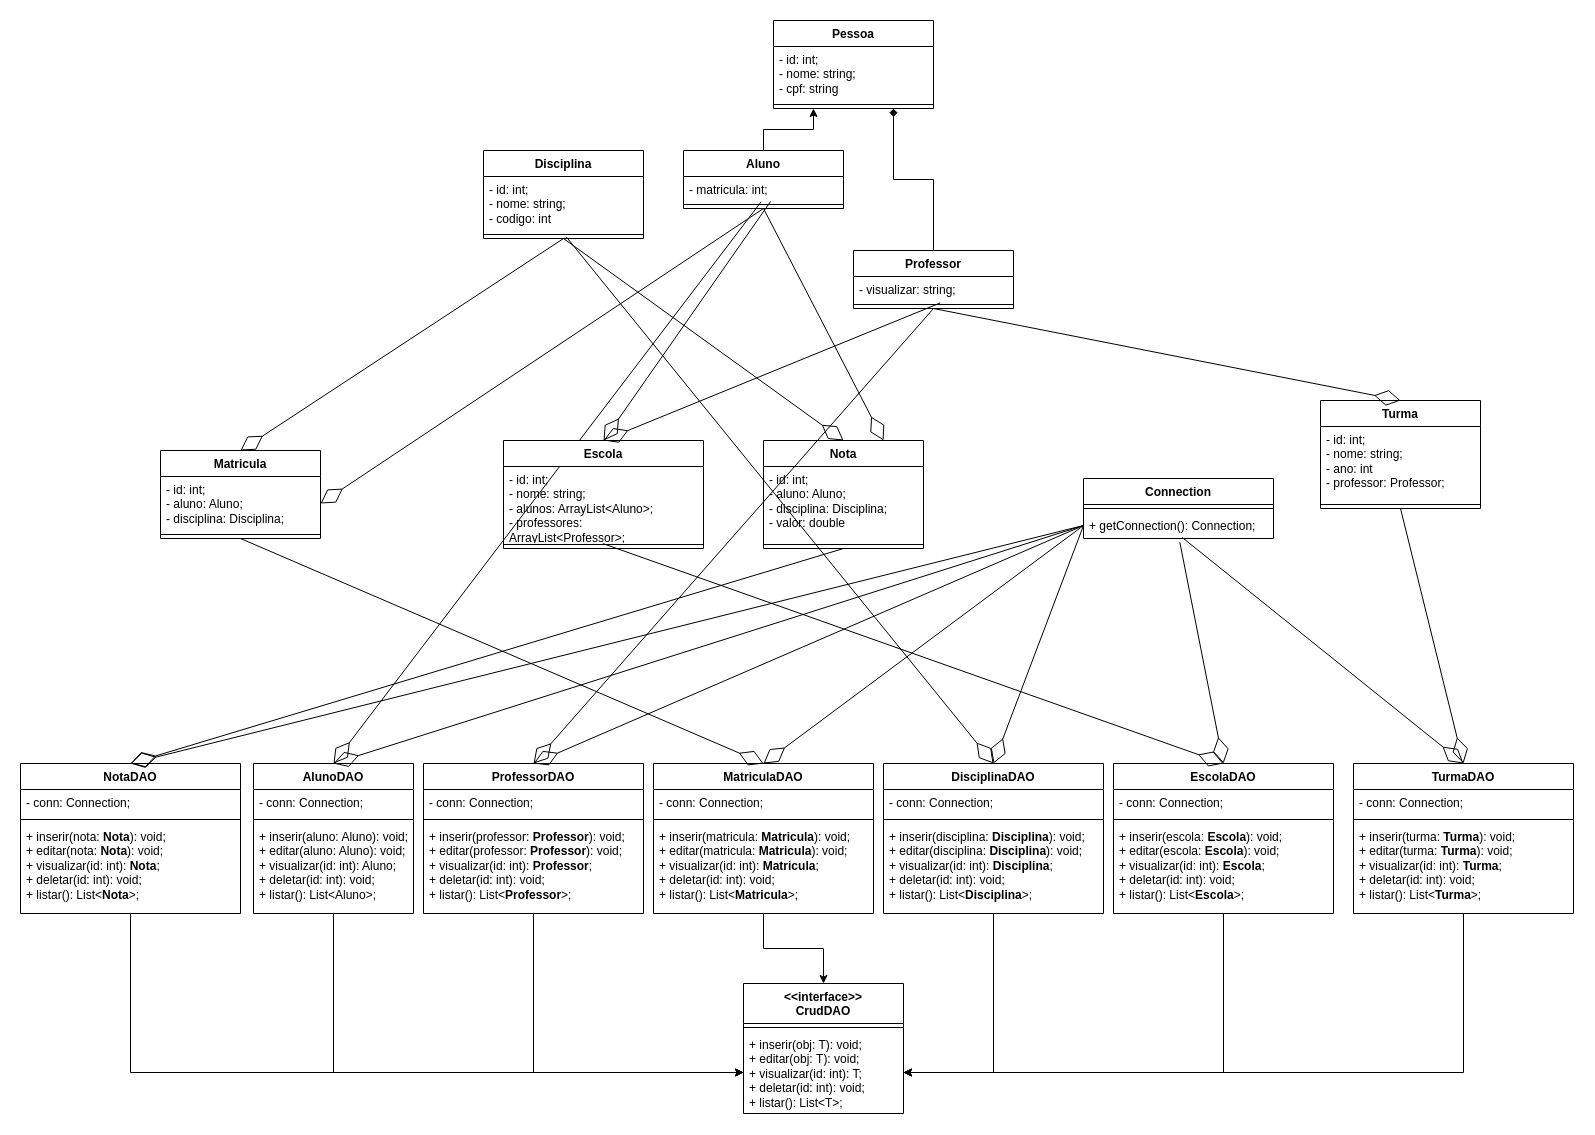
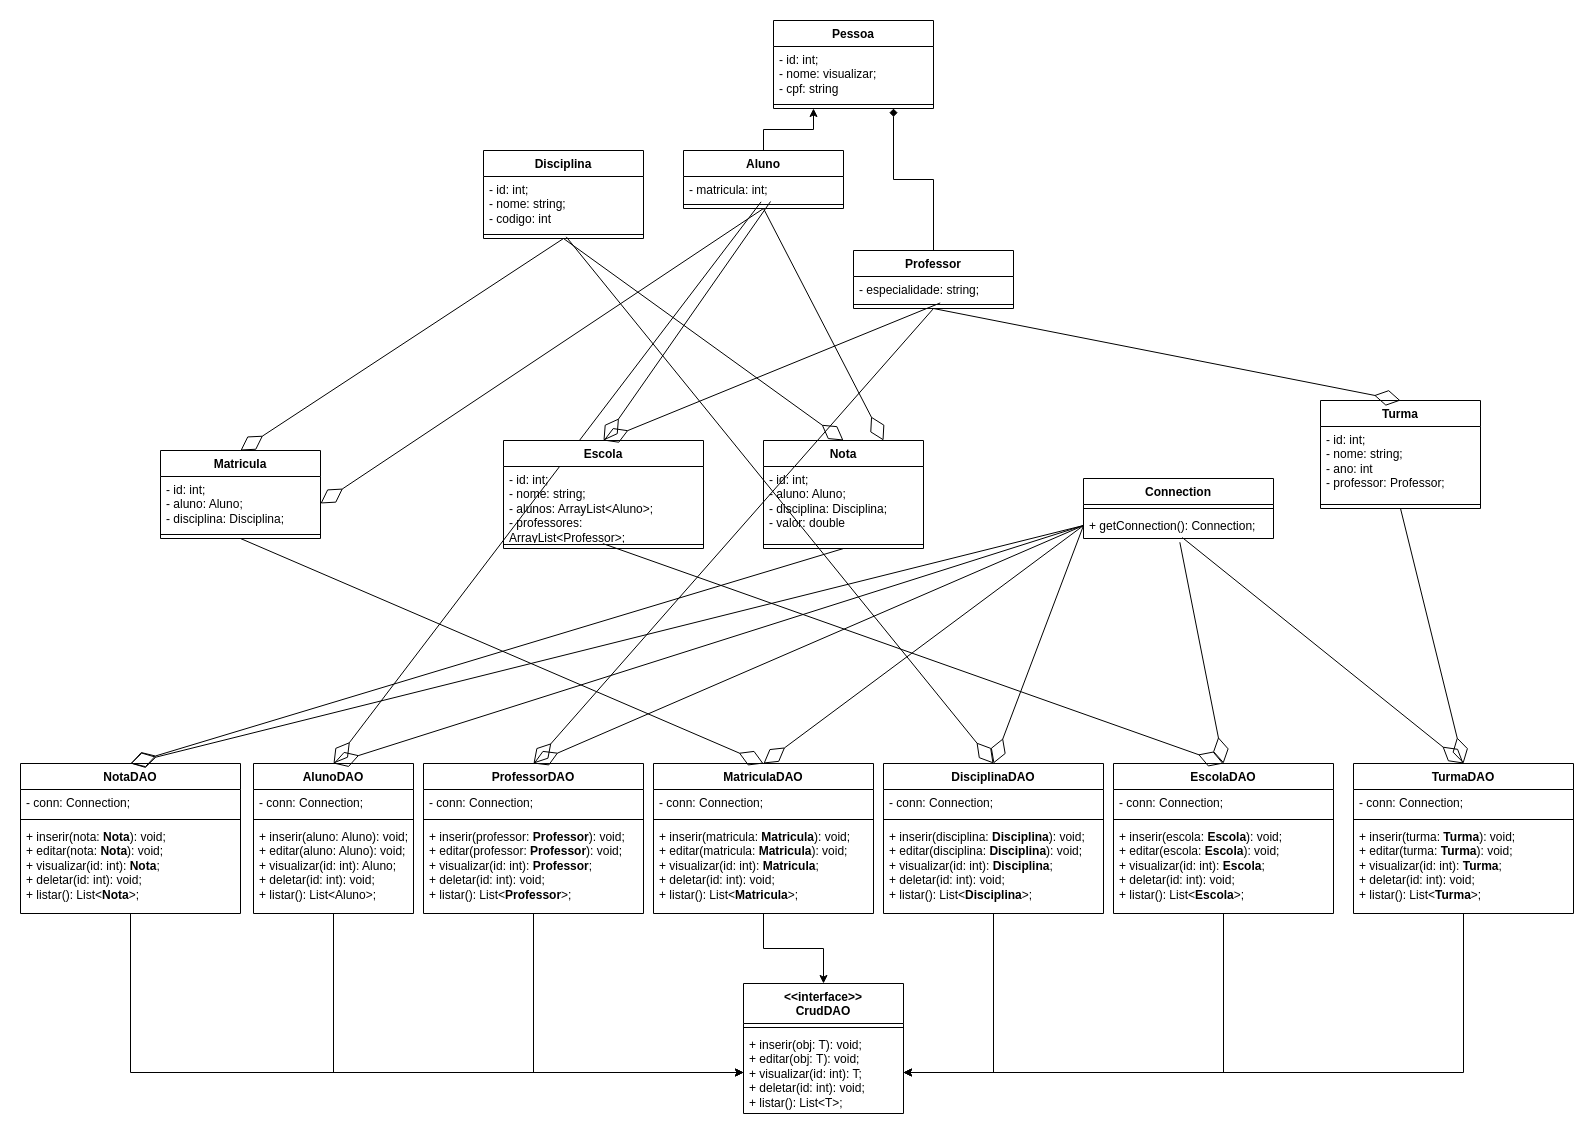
(822, 75) -> (832, 75)
(918, 291) -> (928, 291)
